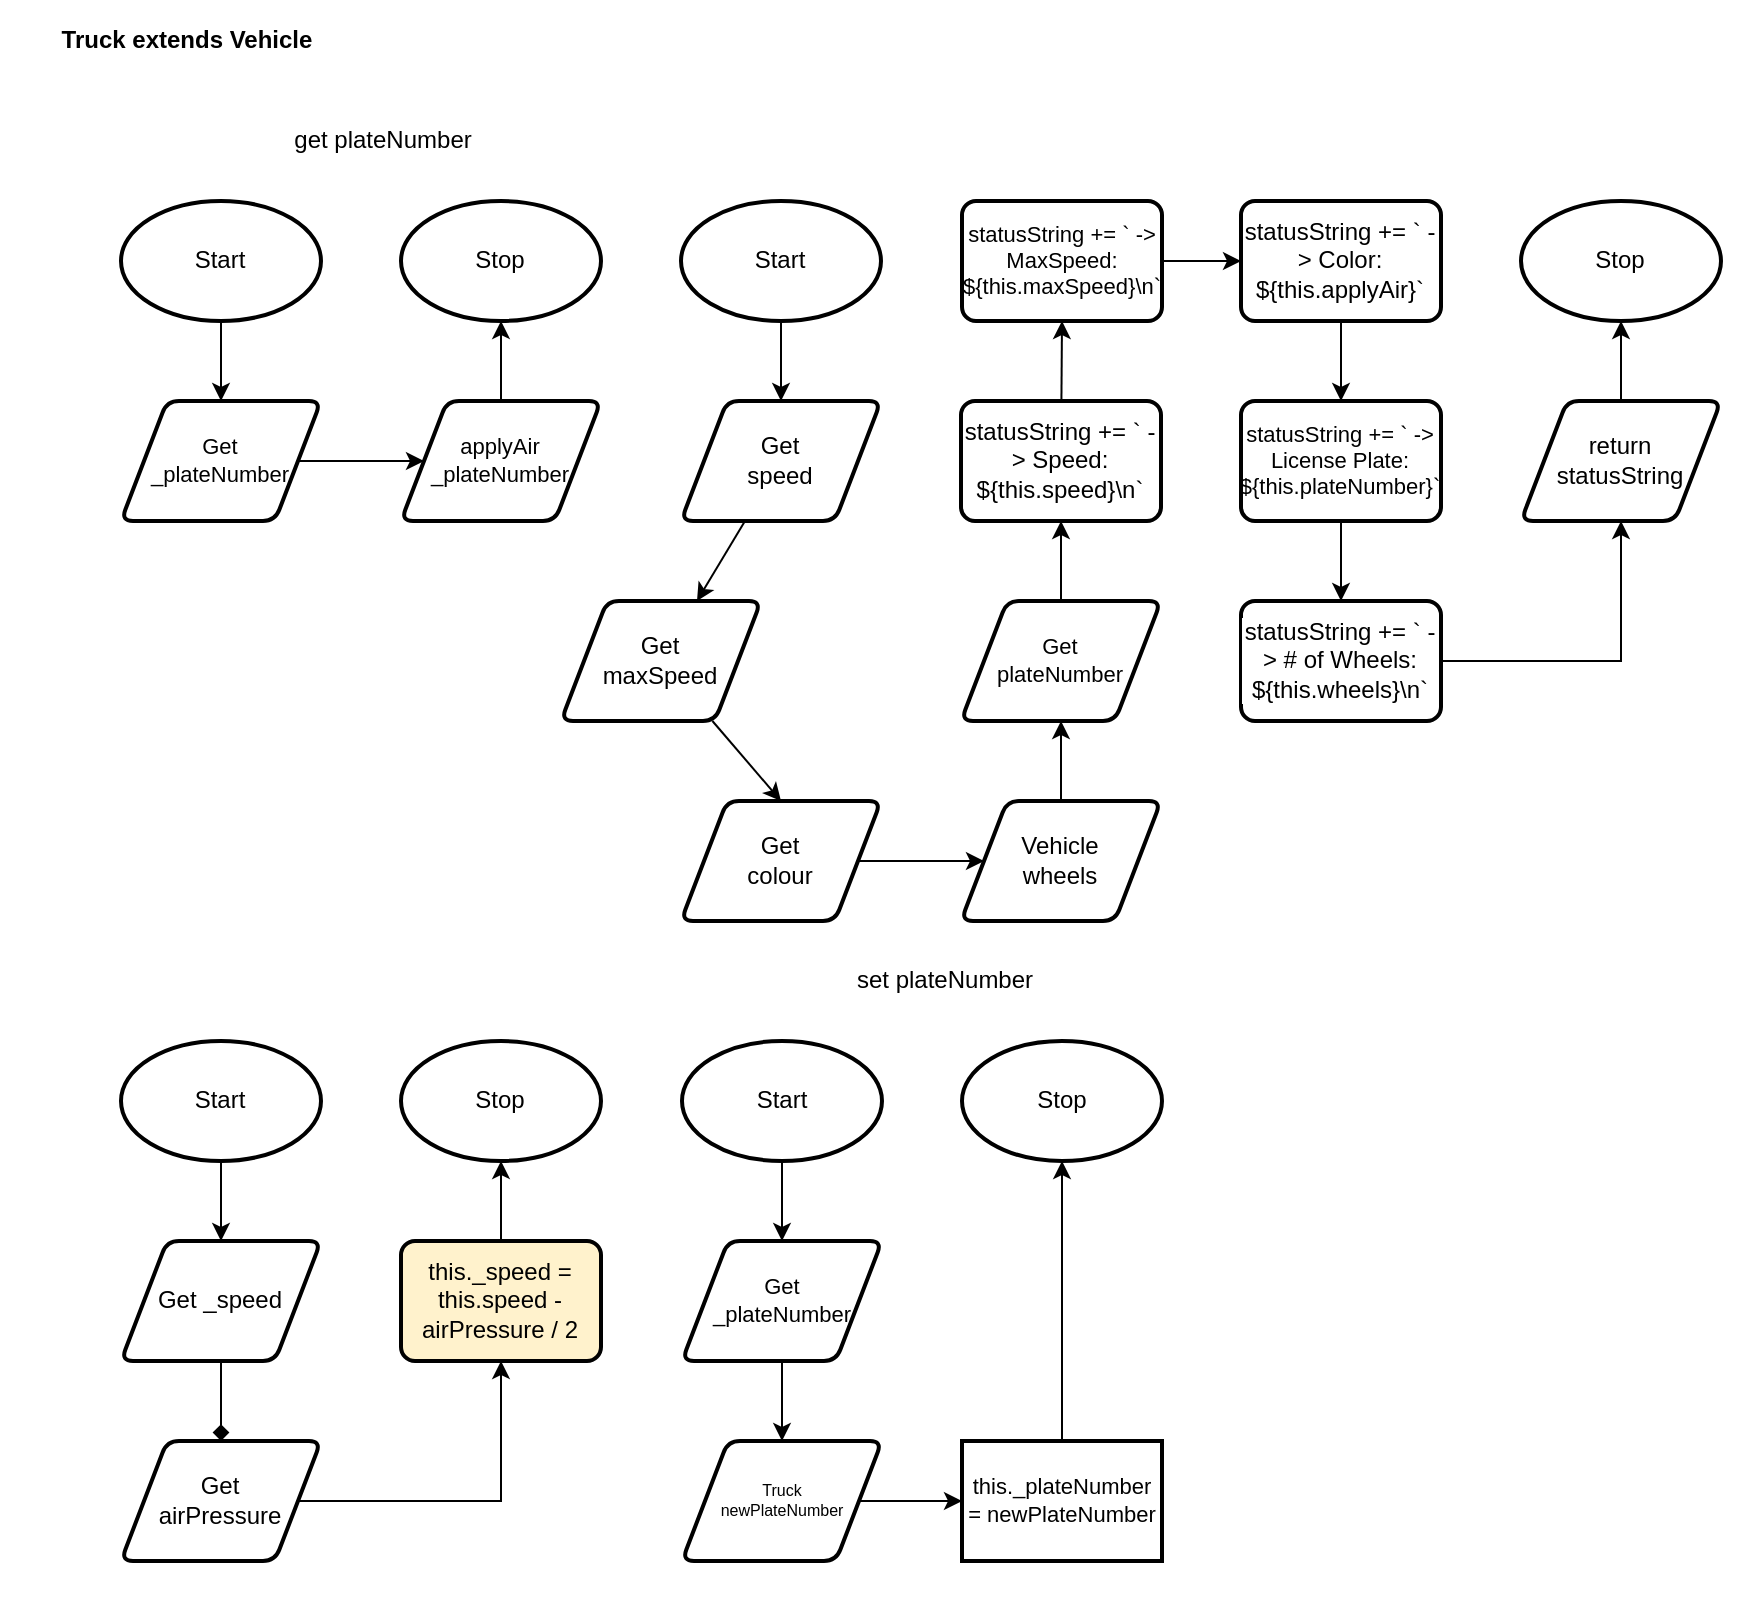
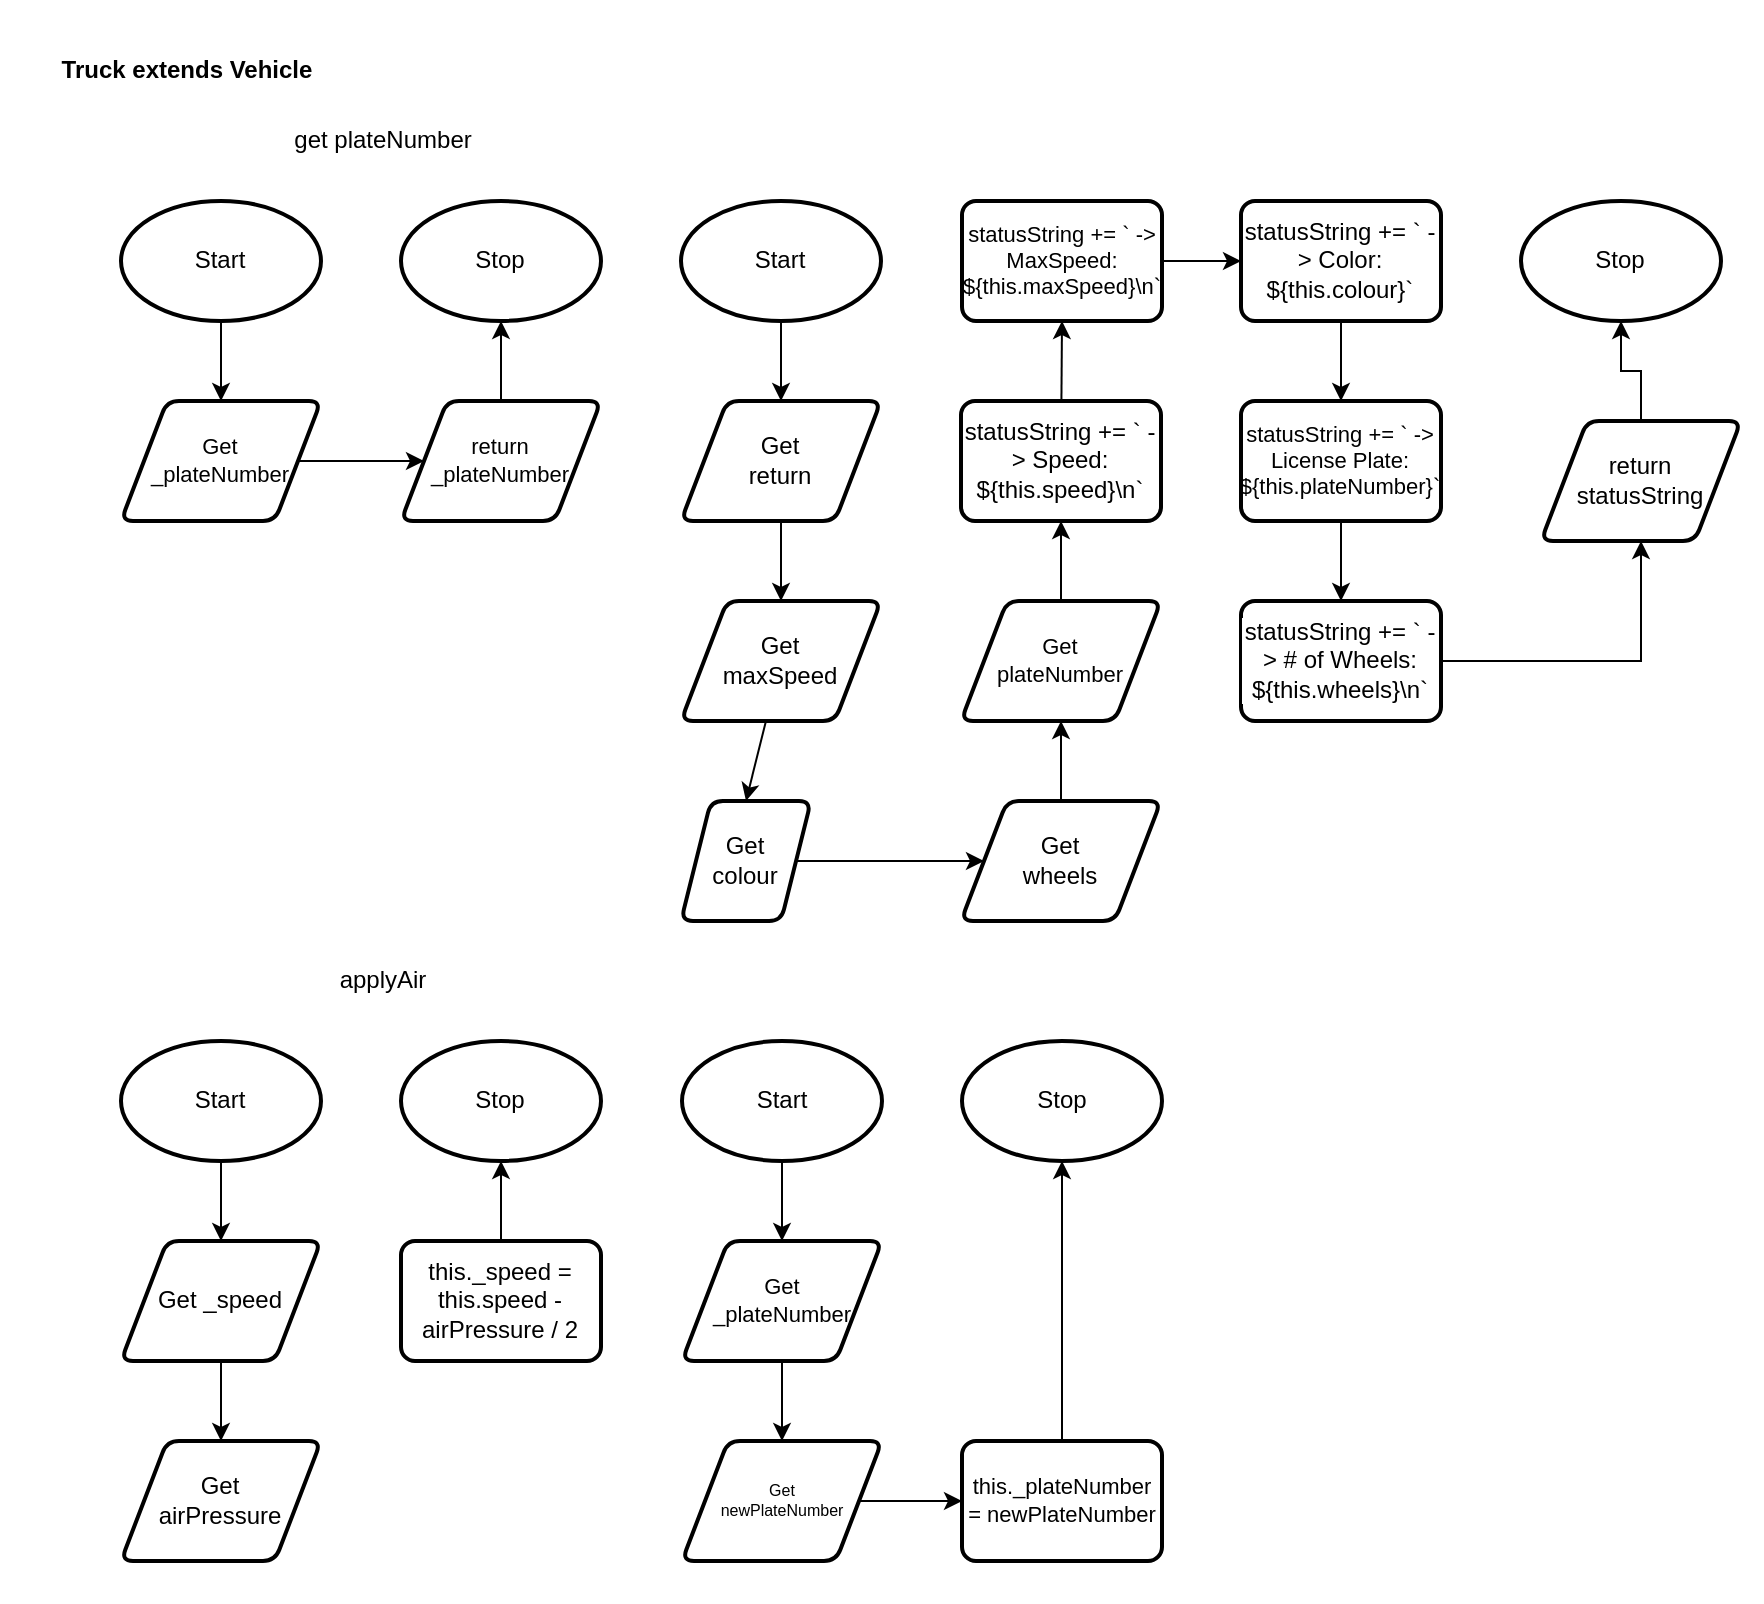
(186, 41) -> (186, 71)
(1341, 261) -> (1341, 261)
(501, 461) -> (501, 461)
(781, 461) -> (781, 461)
(1621, 461) -> (1641, 481)
(661, 661) -> (781, 661)
(781, 861) -> (746, 861)
(1061, 861) -> (1061, 861)
none -> (382, 981)
(944, 981) -> none
(501, 1301) -> (501, 1301)
(221, 1425) -> (221, 1426)
(463, 1501) -> none
(783, 1501) -> (783, 1501)
(1062, 1501) -> (1062, 1501)
